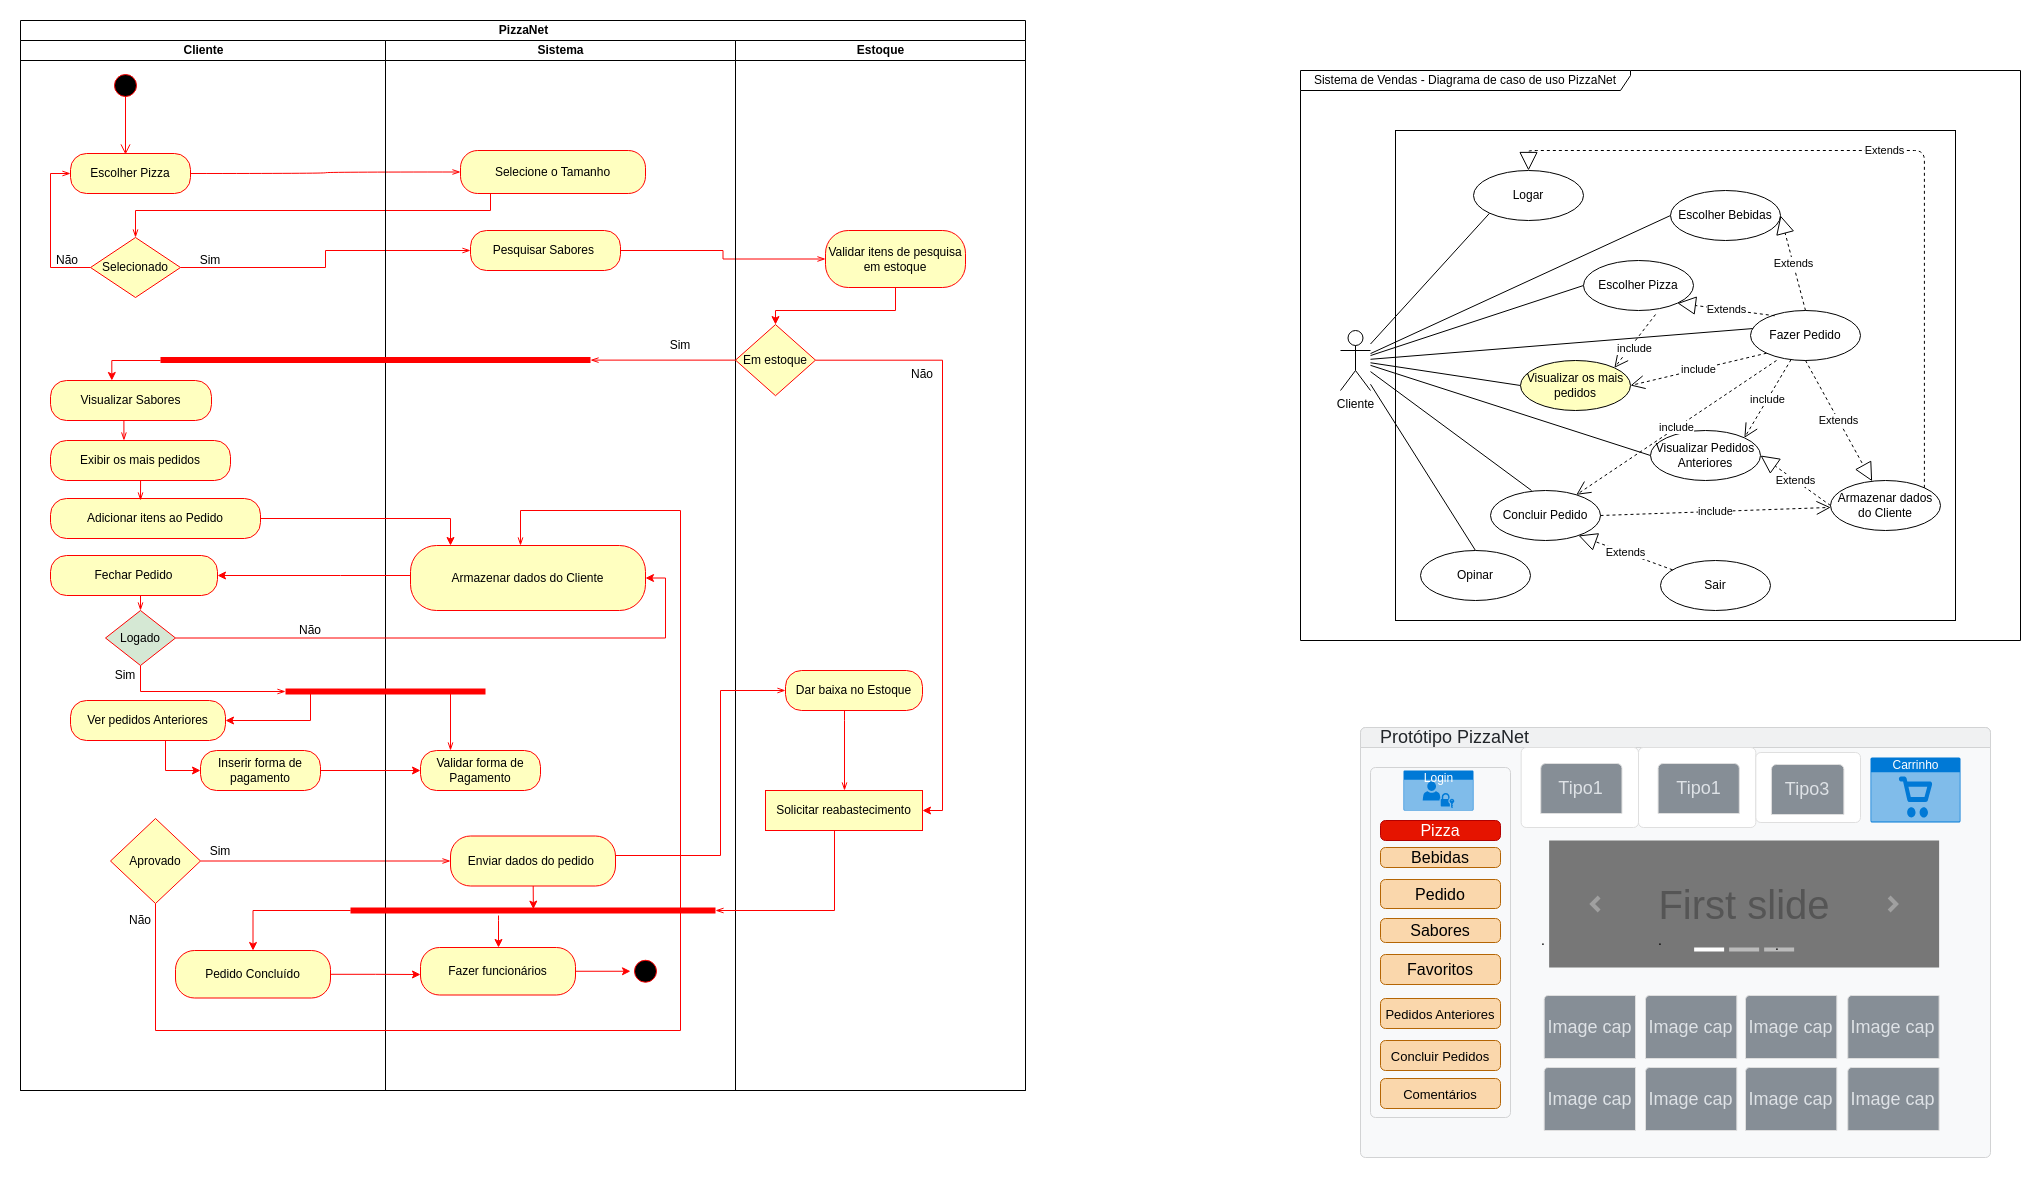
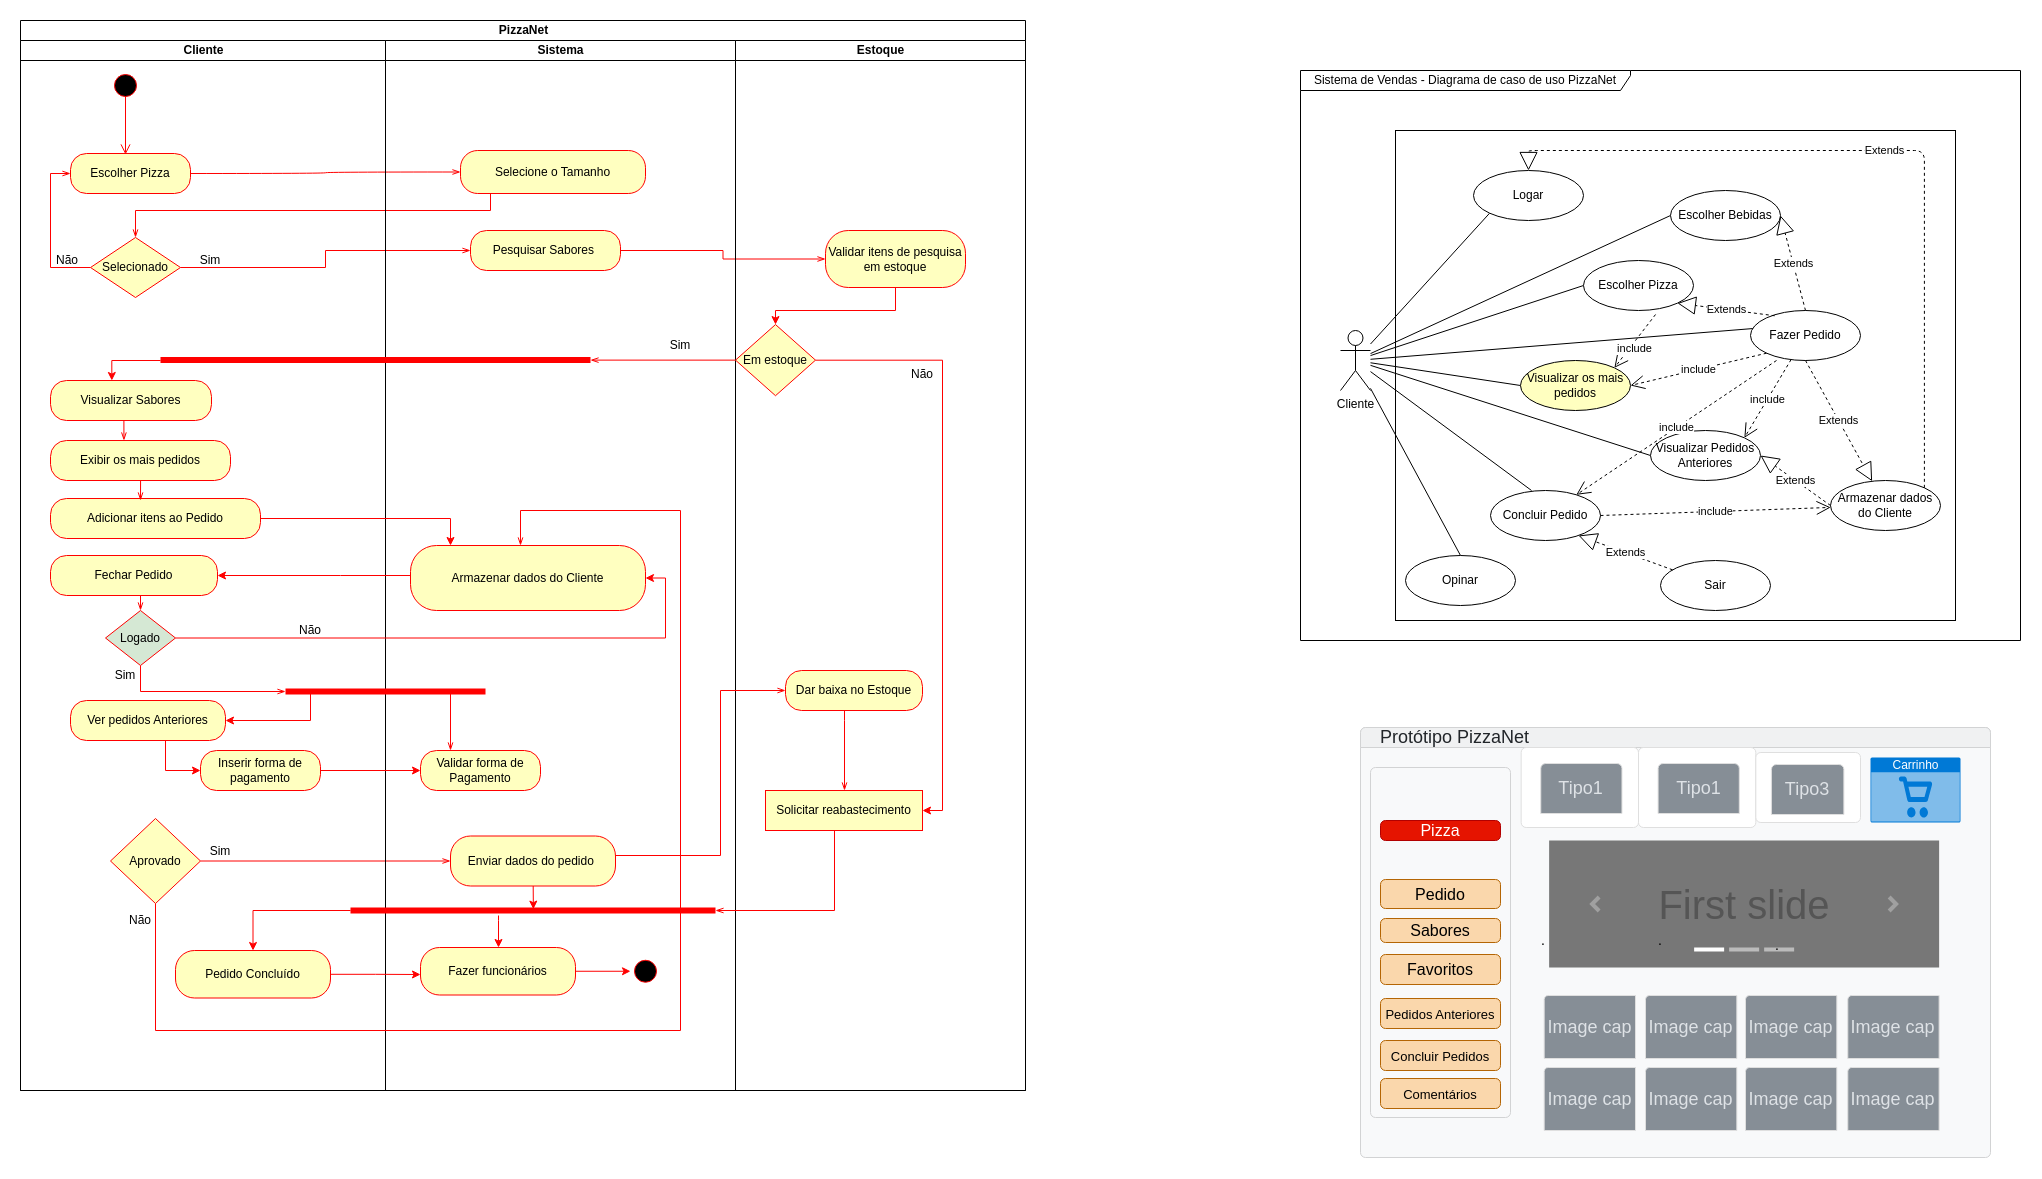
(1476, 576) -> (1461, 581)
(1439, 791) -> none
(1441, 858) -> none
